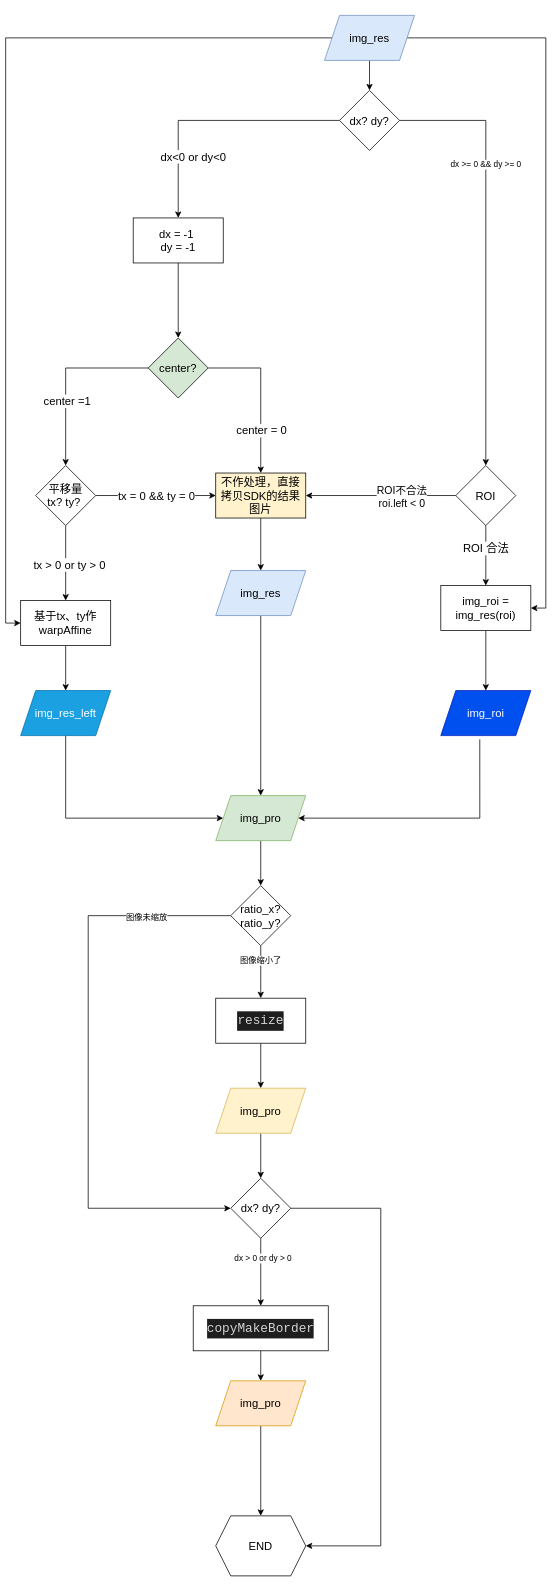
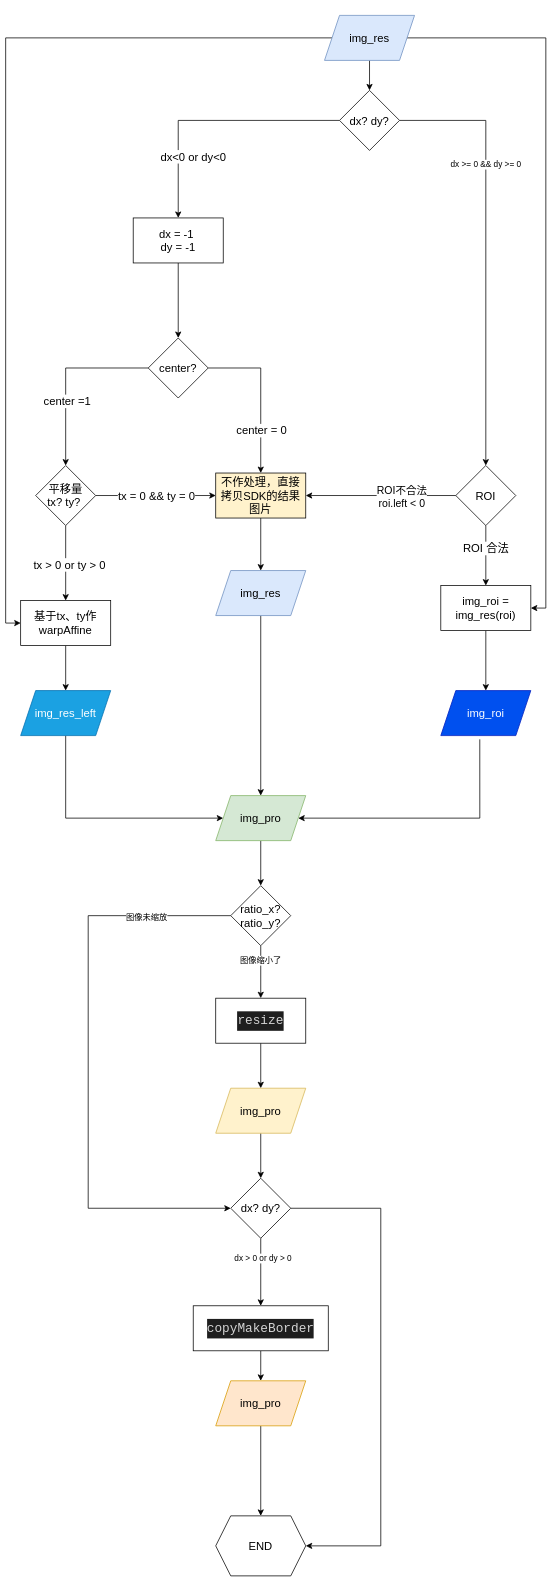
(178, 368) -> (178, 368)
